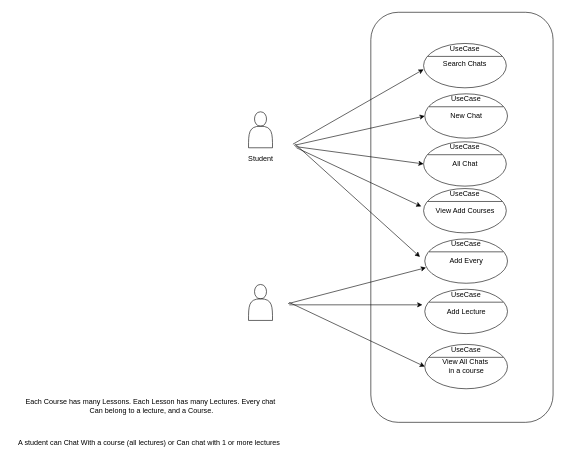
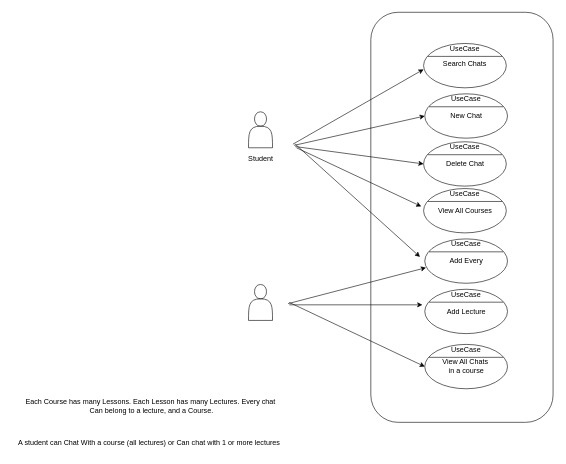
(466, 164) -> (466, 164)
(466, 211) -> (466, 211)
